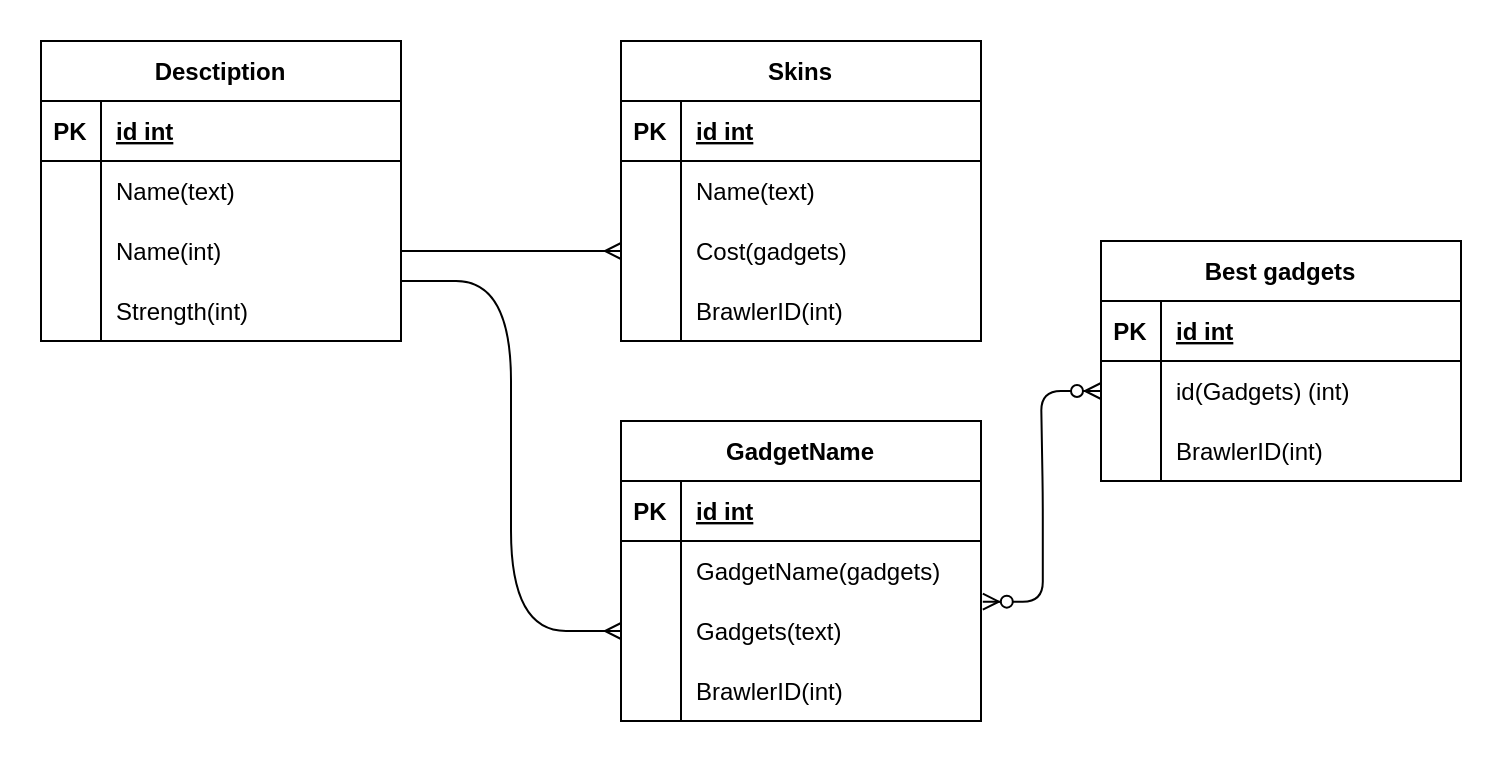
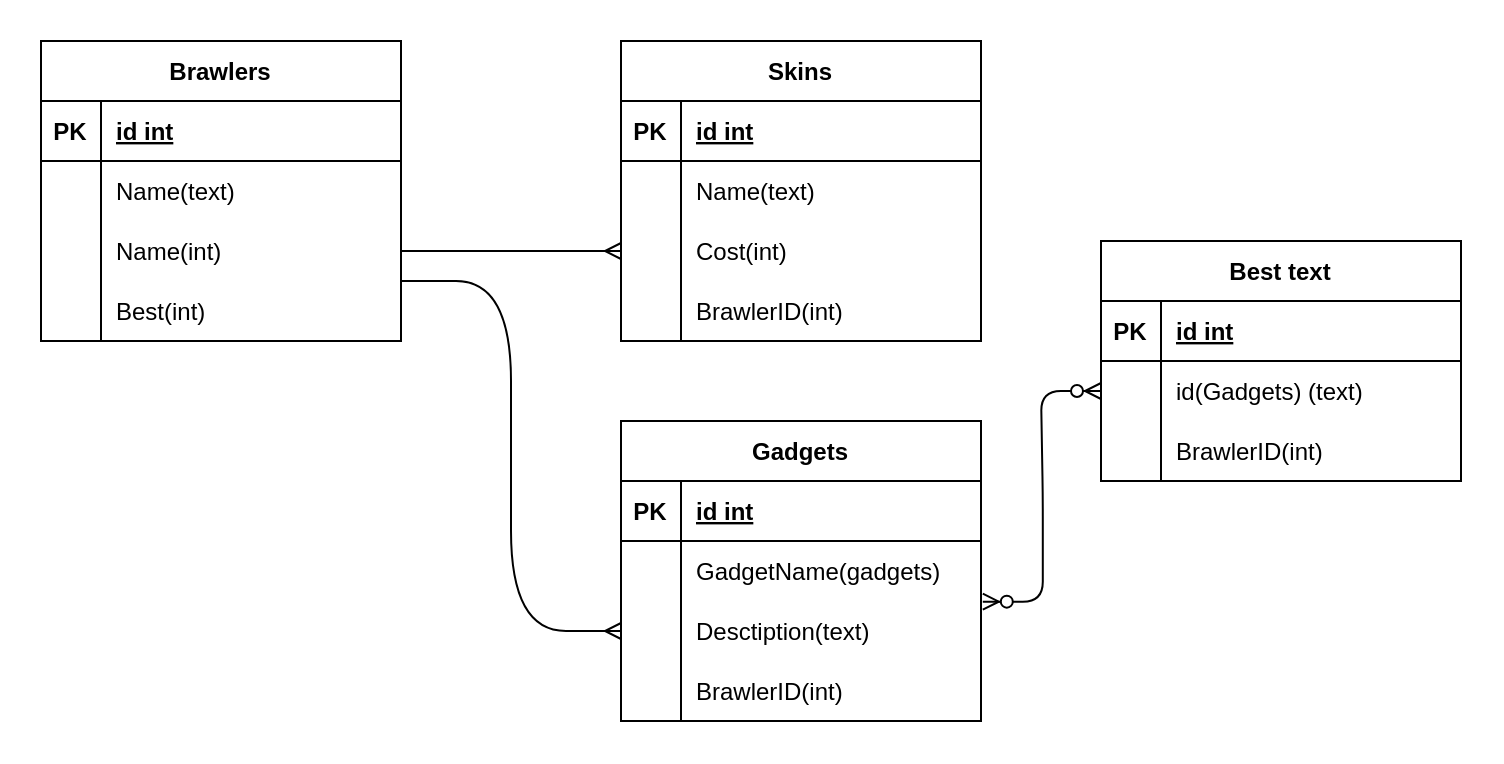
(220, 72) -> (220, 72)
(783, 252) -> (753, 252)
(1280, 272) -> (1280, 272)
(200, 312) -> (173, 312)
(1281, 392) -> (1291, 392)
(800, 452) -> (800, 452)
(783, 632) -> (804, 632)
